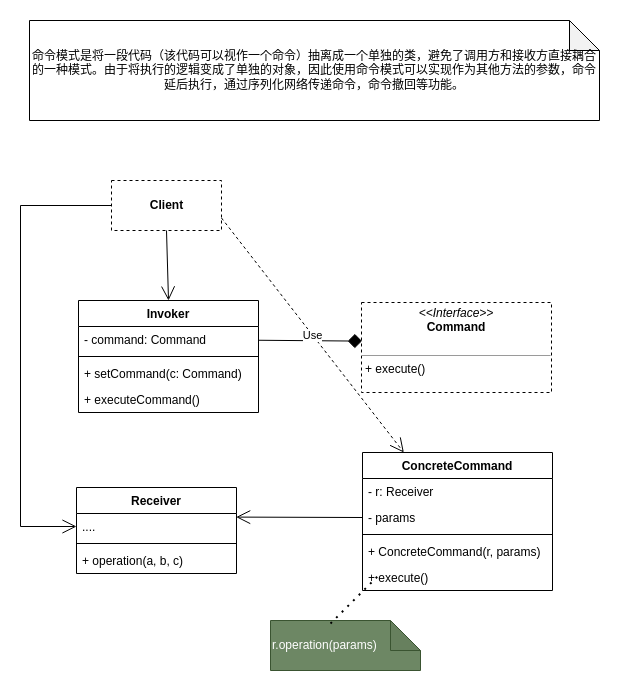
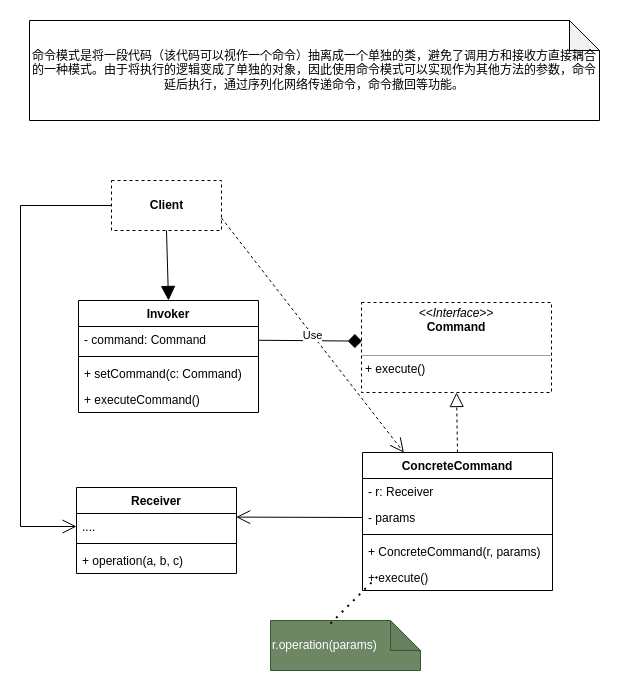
(168, 291) -> (168, 285)
none -> (457, 430)
